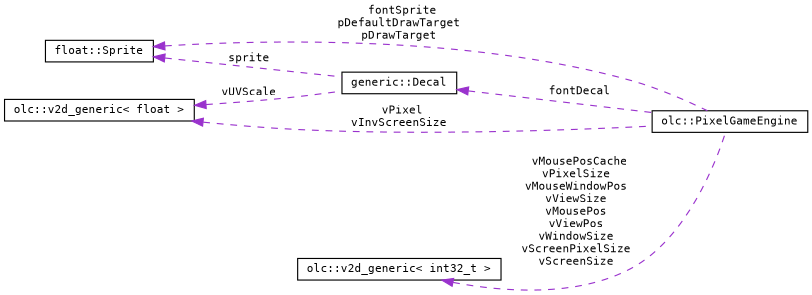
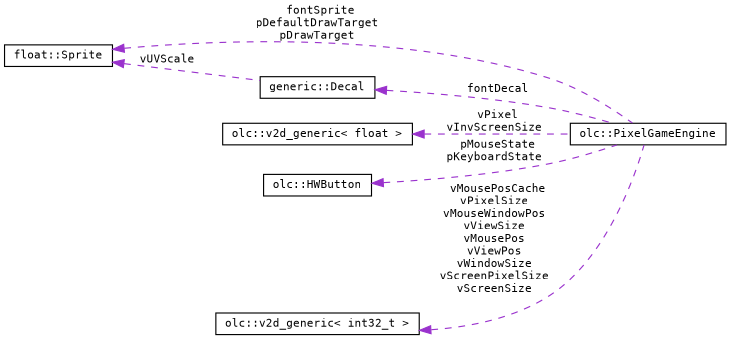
(246, 59) -> (164, 60)
(274, 99) -> none
none -> (318, 185)
